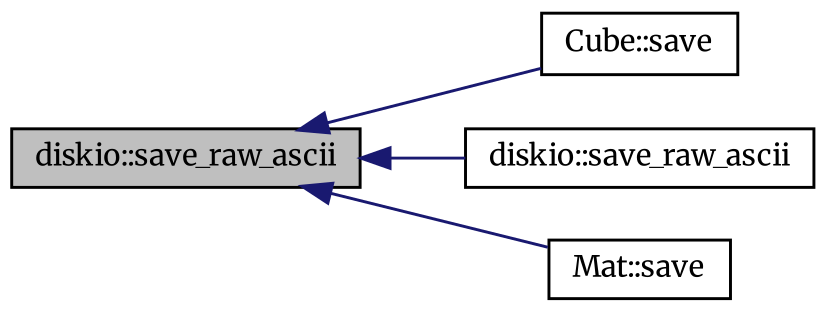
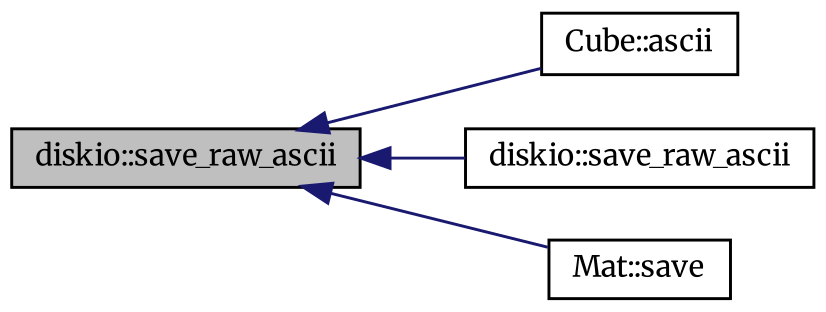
(640, 44) -> (640, 44)
